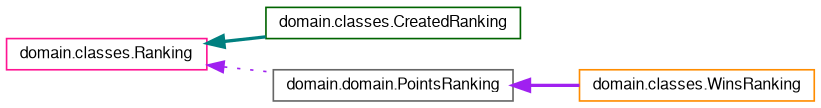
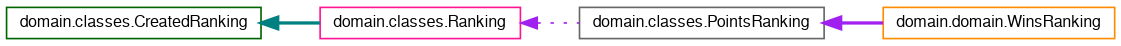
(245, 39) -> (299, 23)
(393, 85) -> (702, 23)
(697, 85) -> (999, 23)
